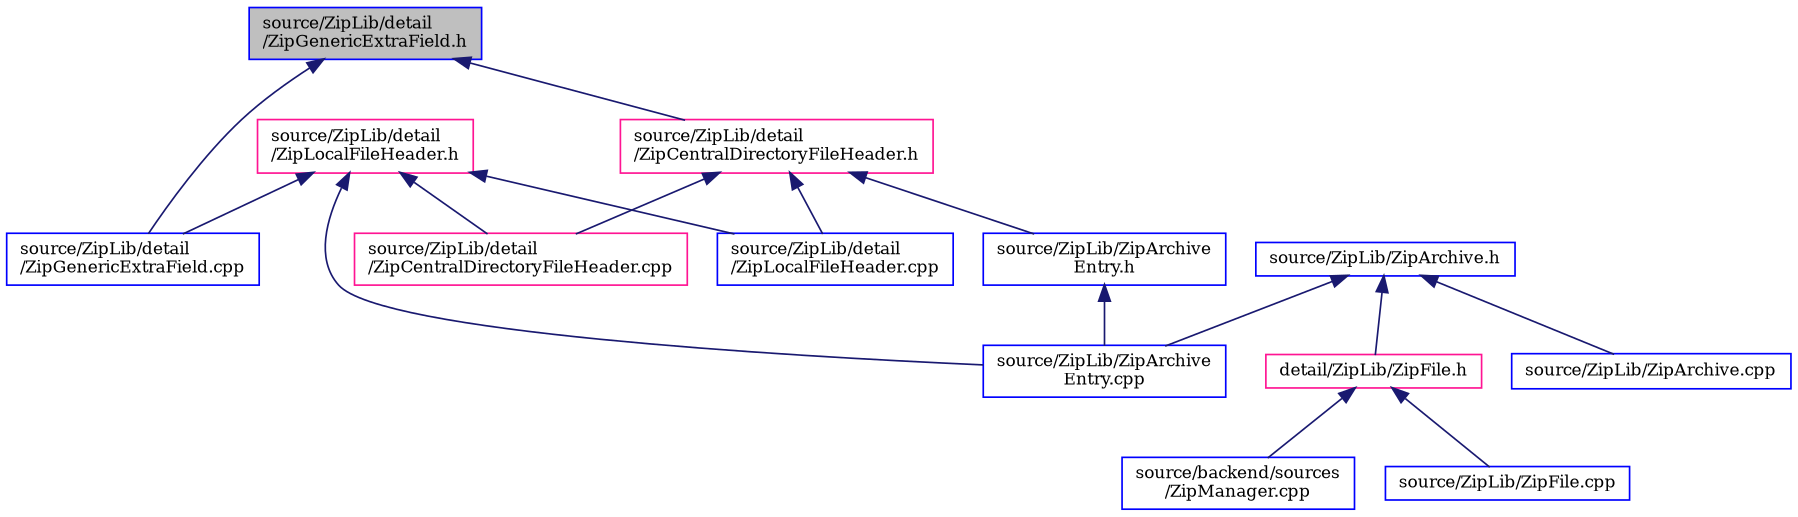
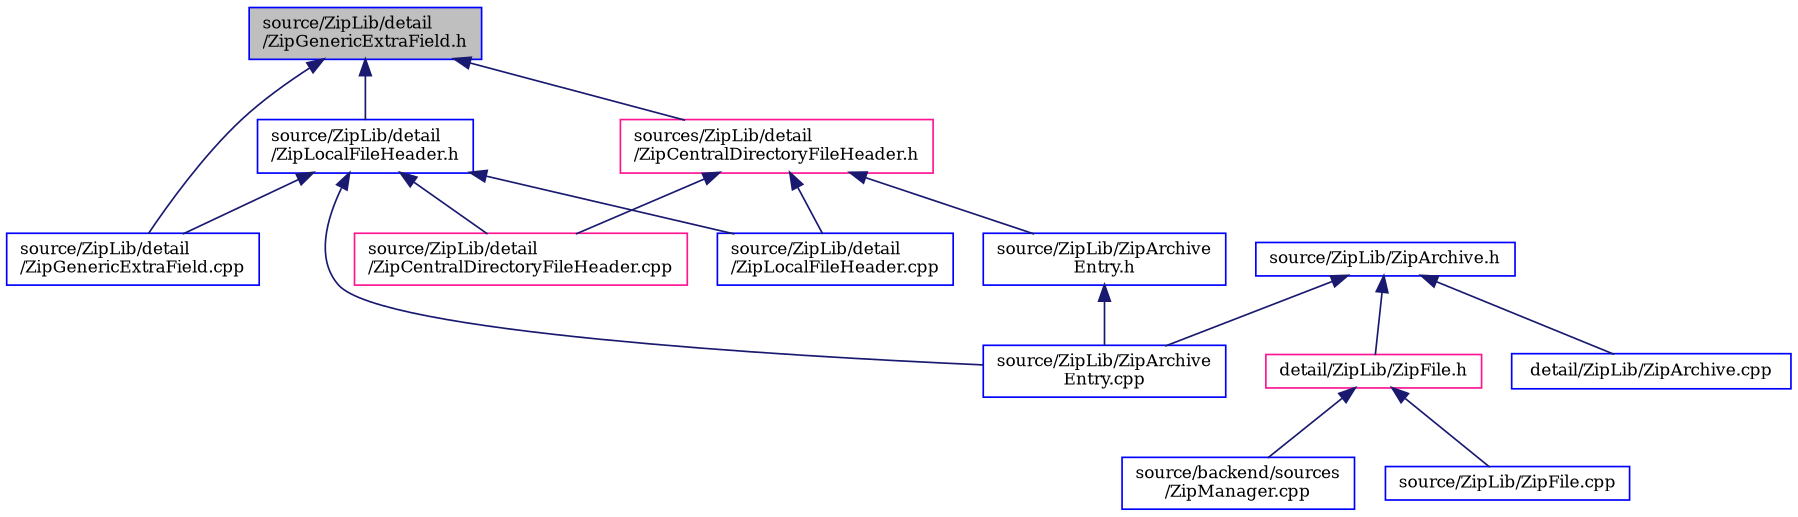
none -> (365, 98)
(365, 146) -> (365, 146)
(777, 146) -> (777, 146)
(1651, 371) -> (1651, 371)
